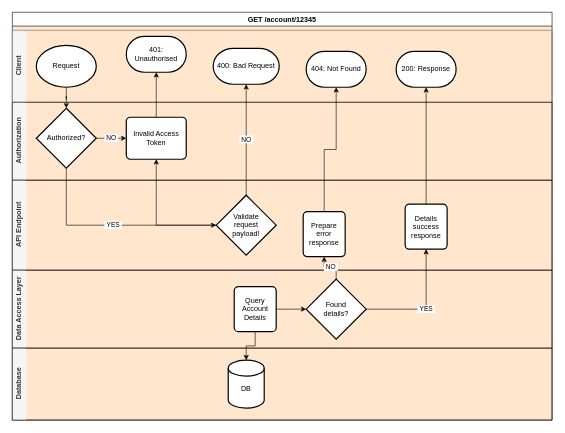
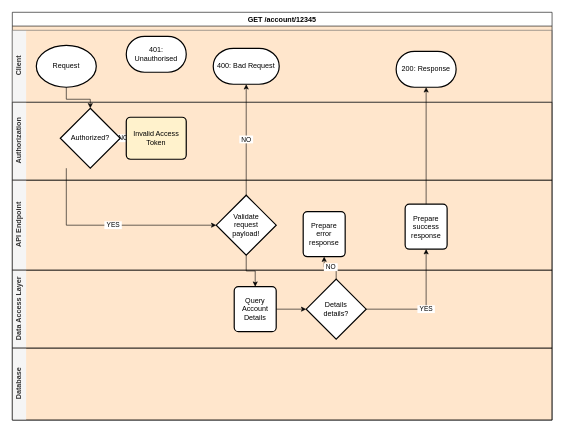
(336, 69) -> none
(156, 77) -> none
(66, 138) -> (90, 138)
(156, 138) -> (156, 138)
(331, 150) -> none
(156, 164) -> (255, 281)
(426, 227) -> (426, 227)
(336, 309) -> (336, 309)
(246, 353) -> none
(246, 384) -> none
